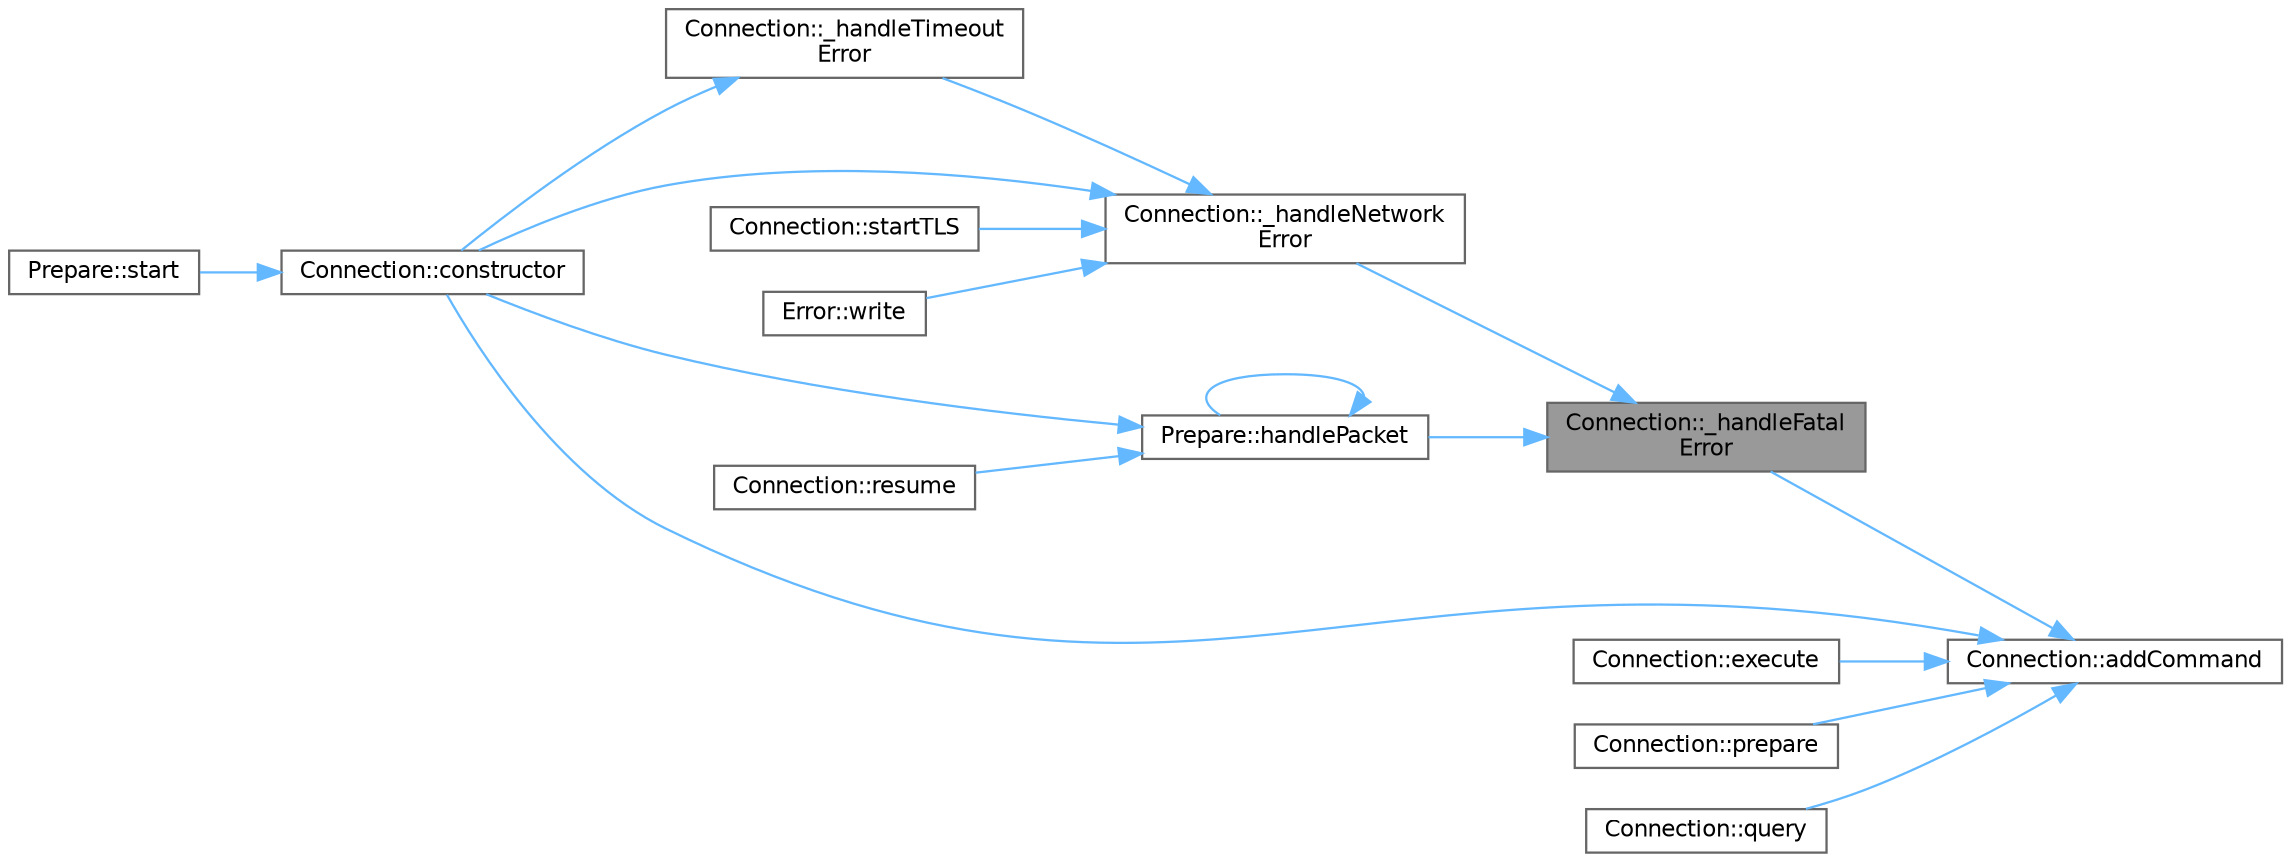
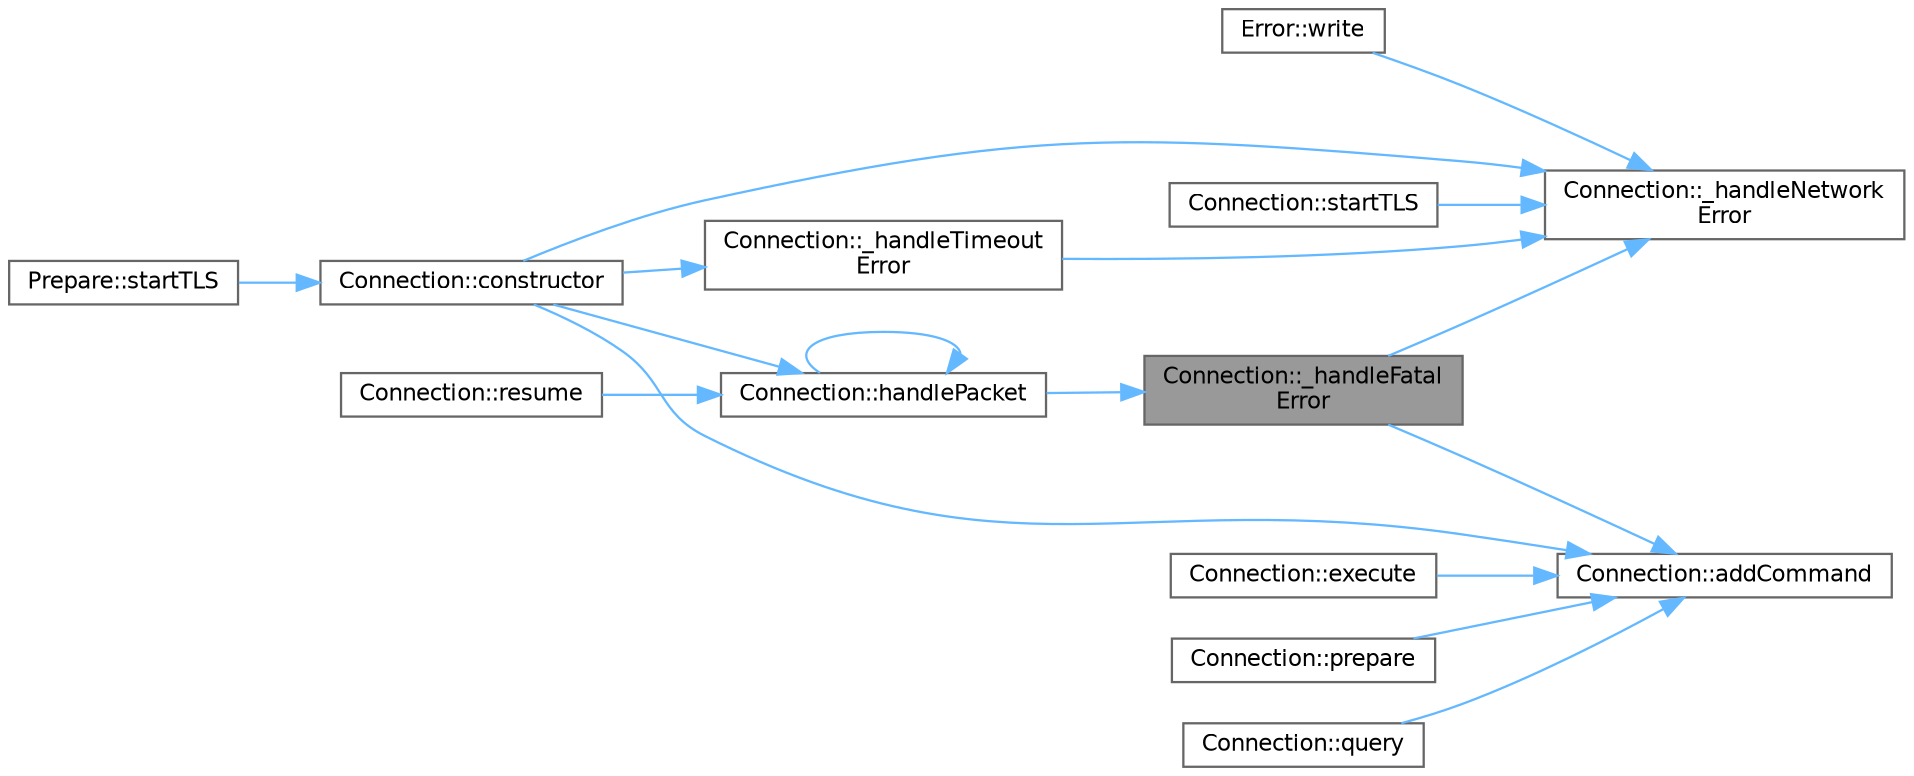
(104, 272) -> (124, 283)
(1485, 328) -> (1508, 303)
(1285, 437) -> (884, 395)
